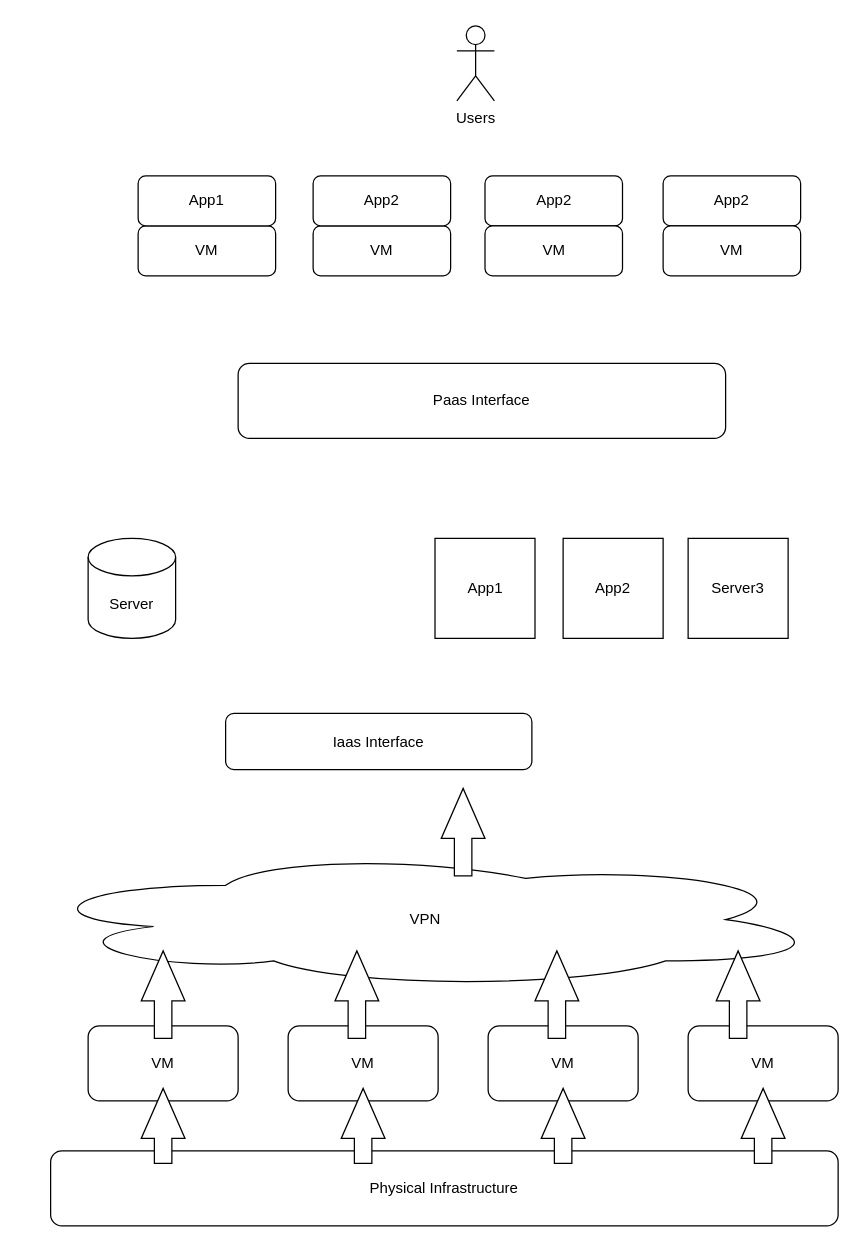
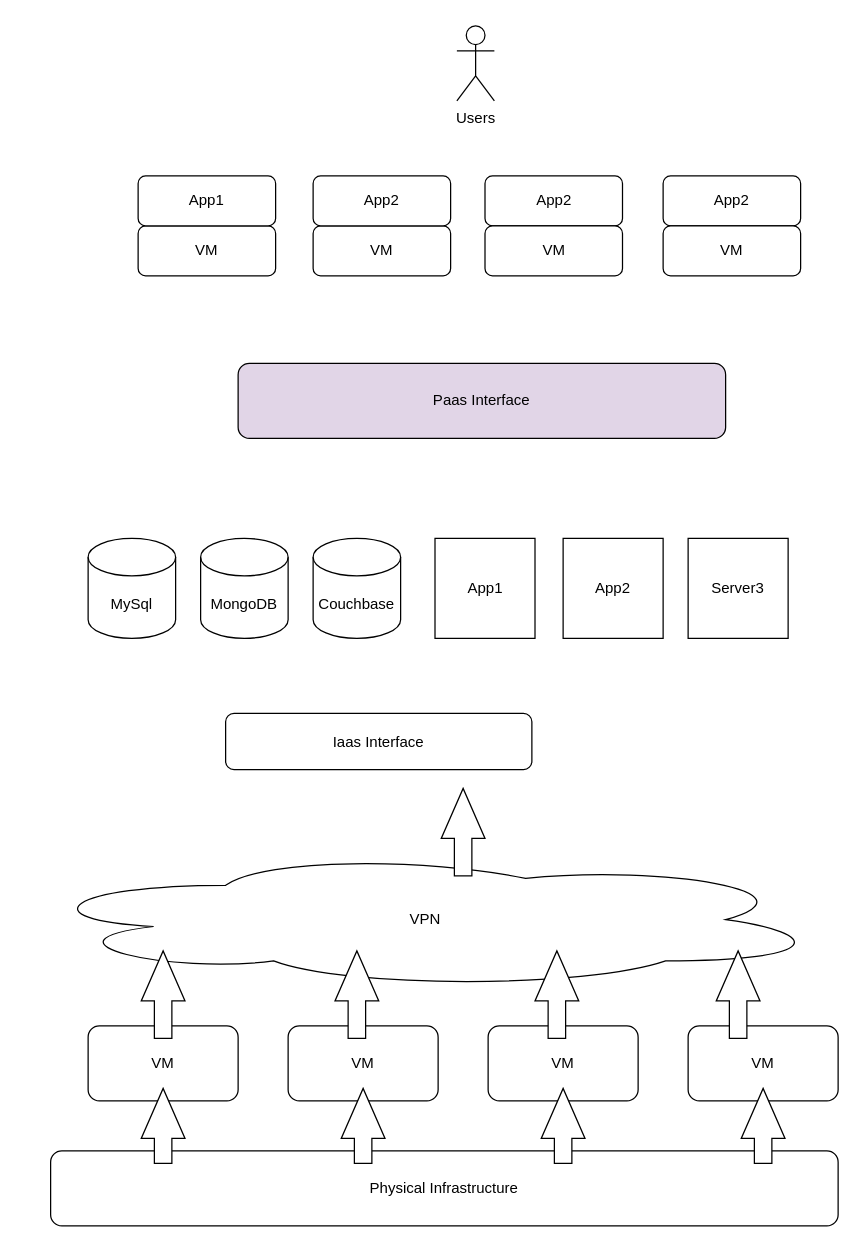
(482, 401) -> (482, 401)
none -> (244, 588)
none -> (357, 588)
(132, 604) -> (132, 604)
